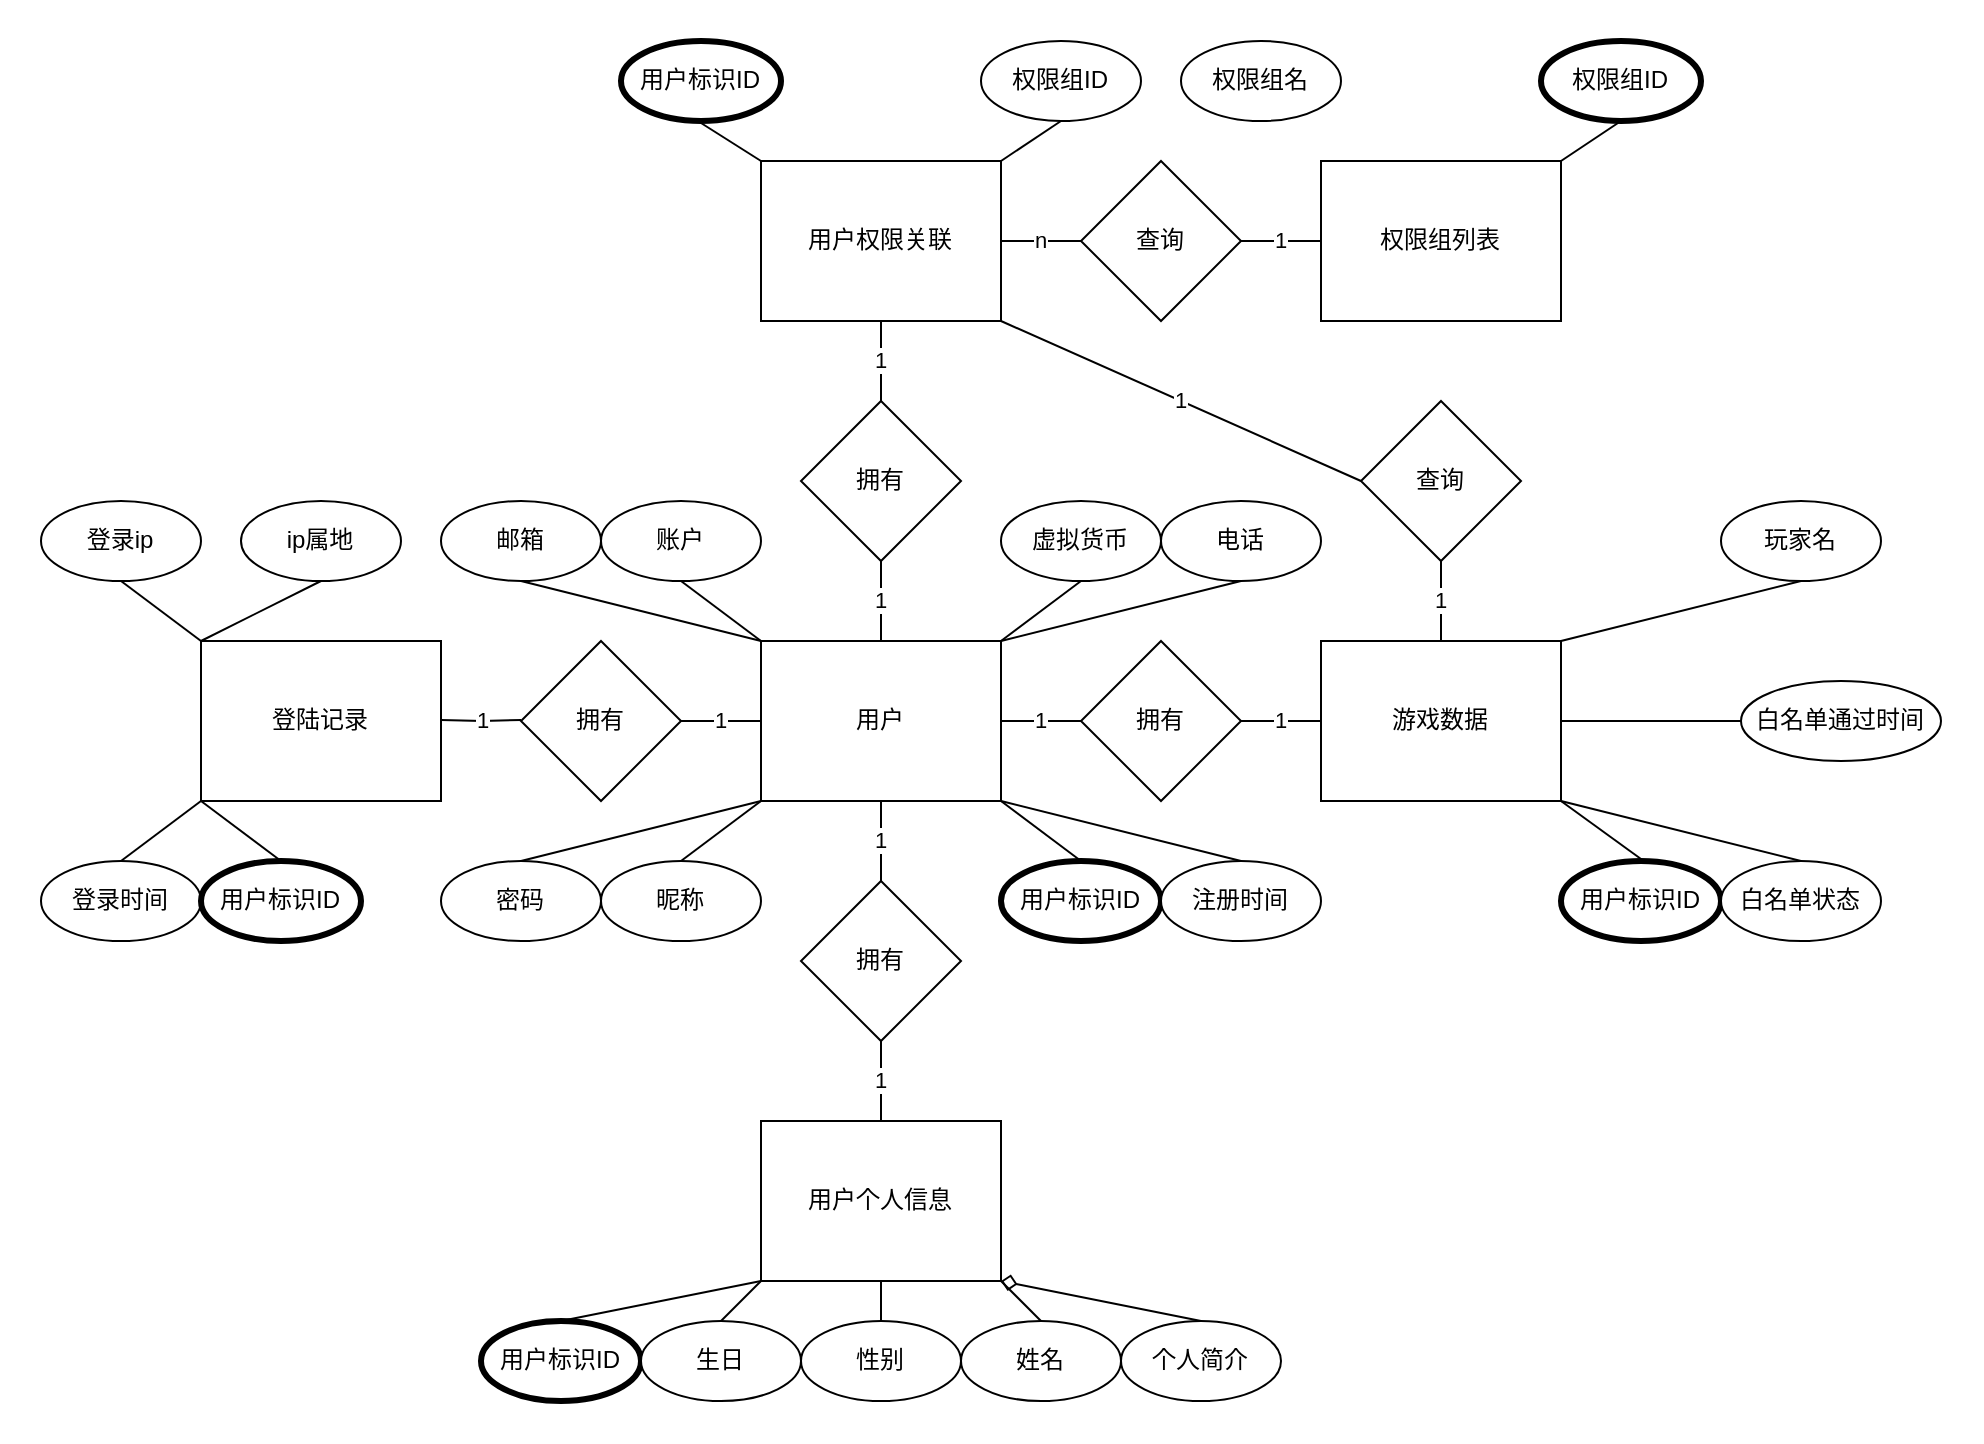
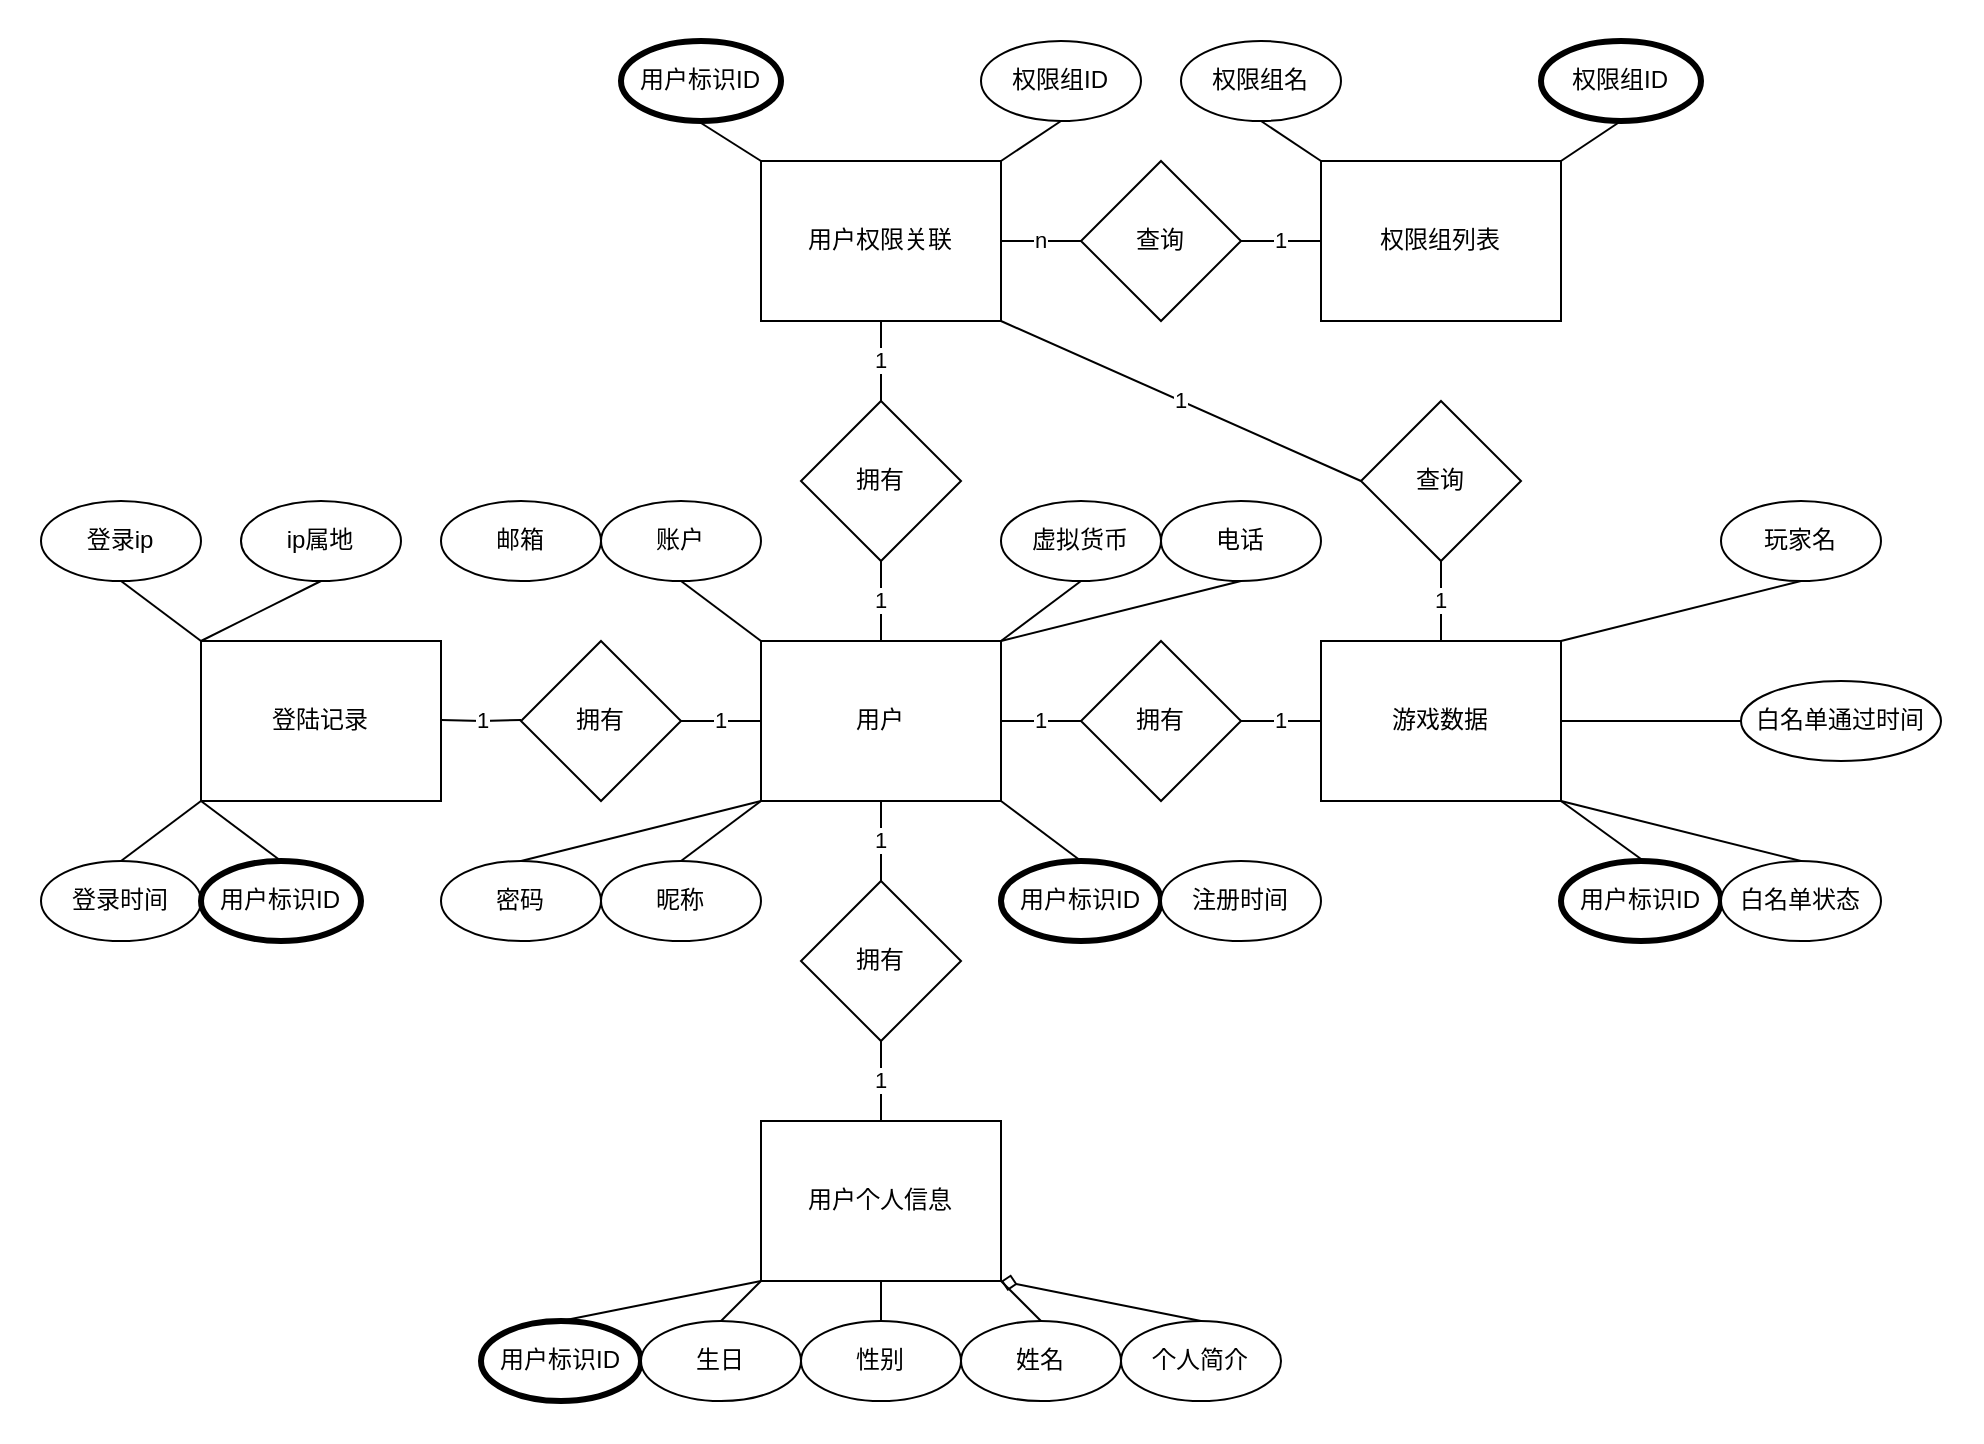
none -> (1291, 141)
(638, 610) -> none
(1123, 832) -> none
